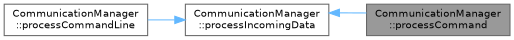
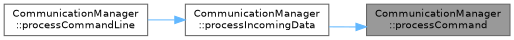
(353, 13) -> (342, 27)
